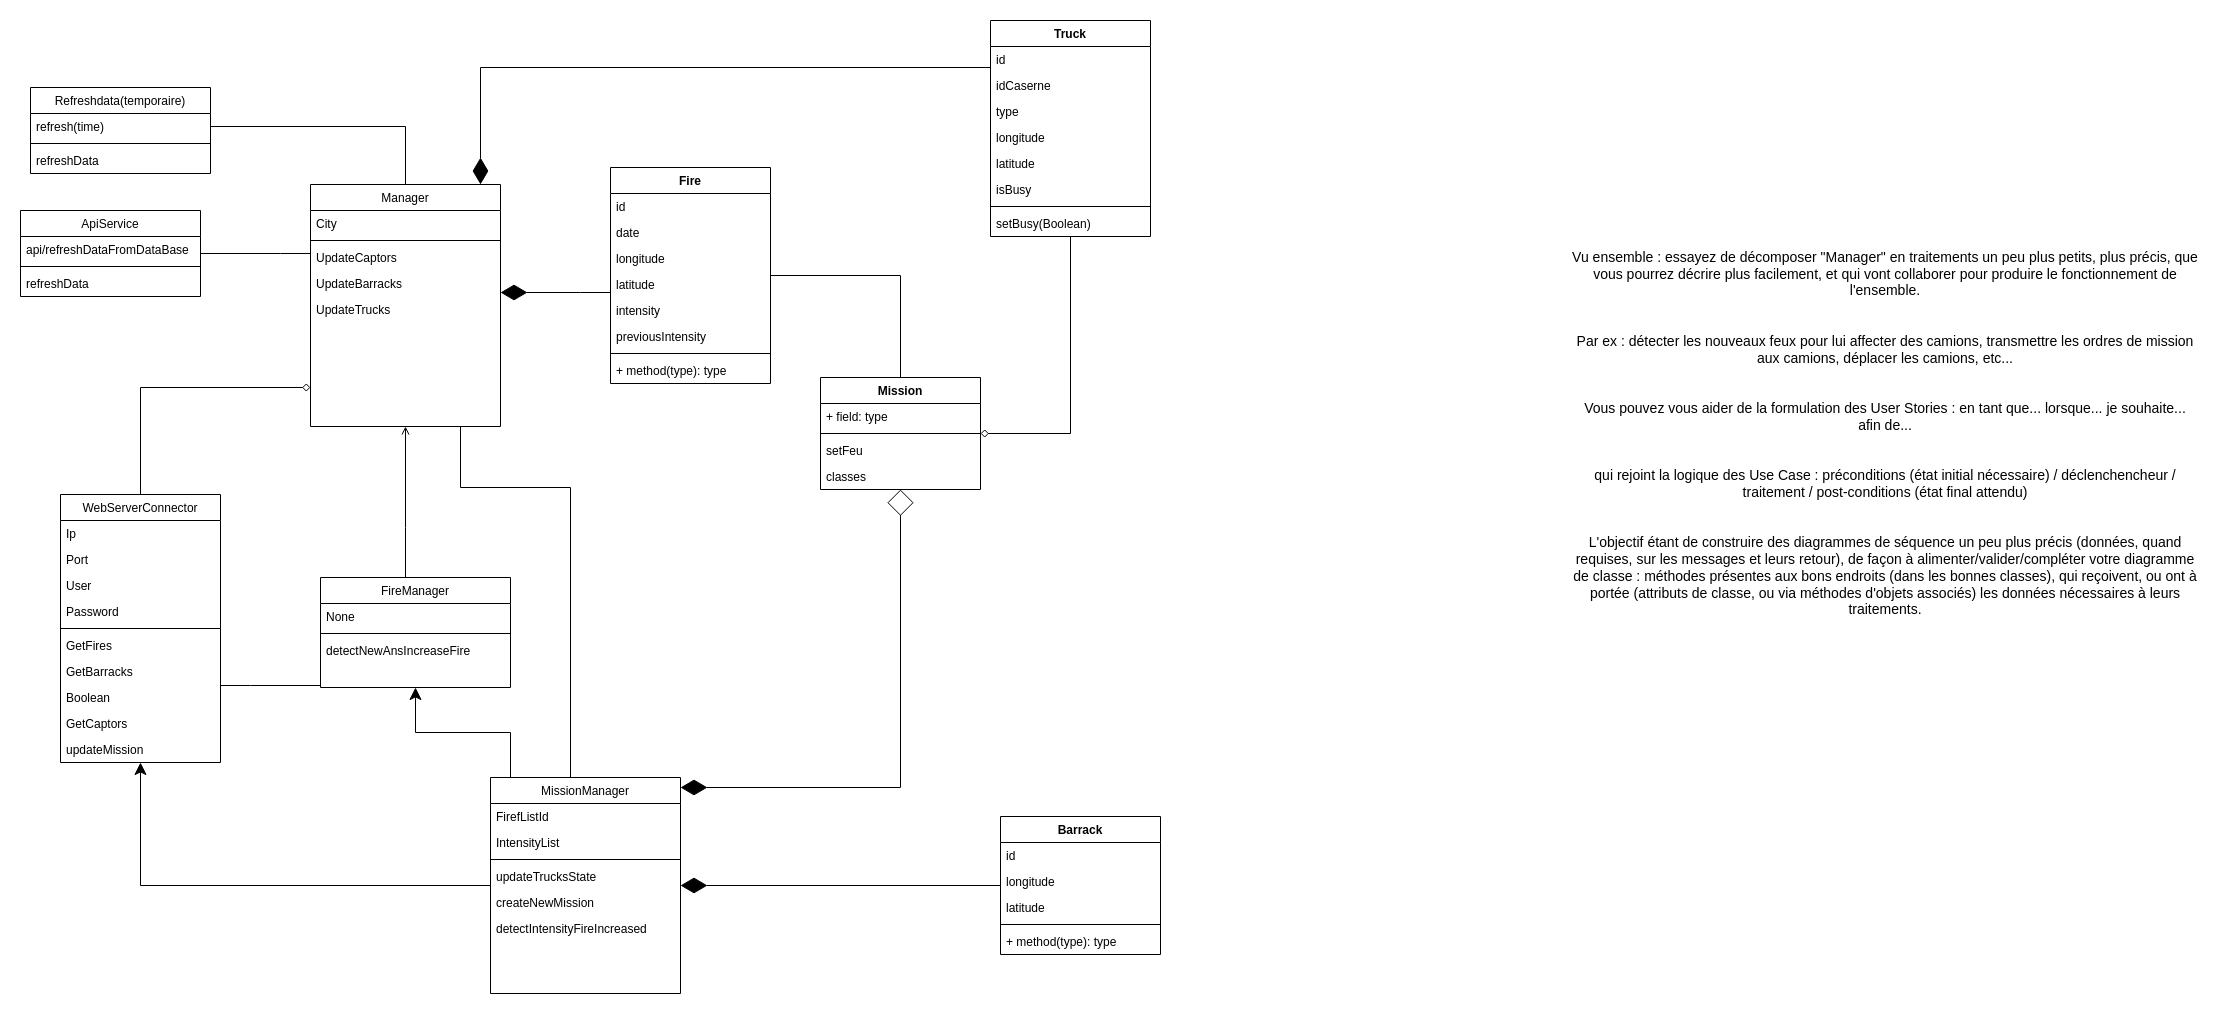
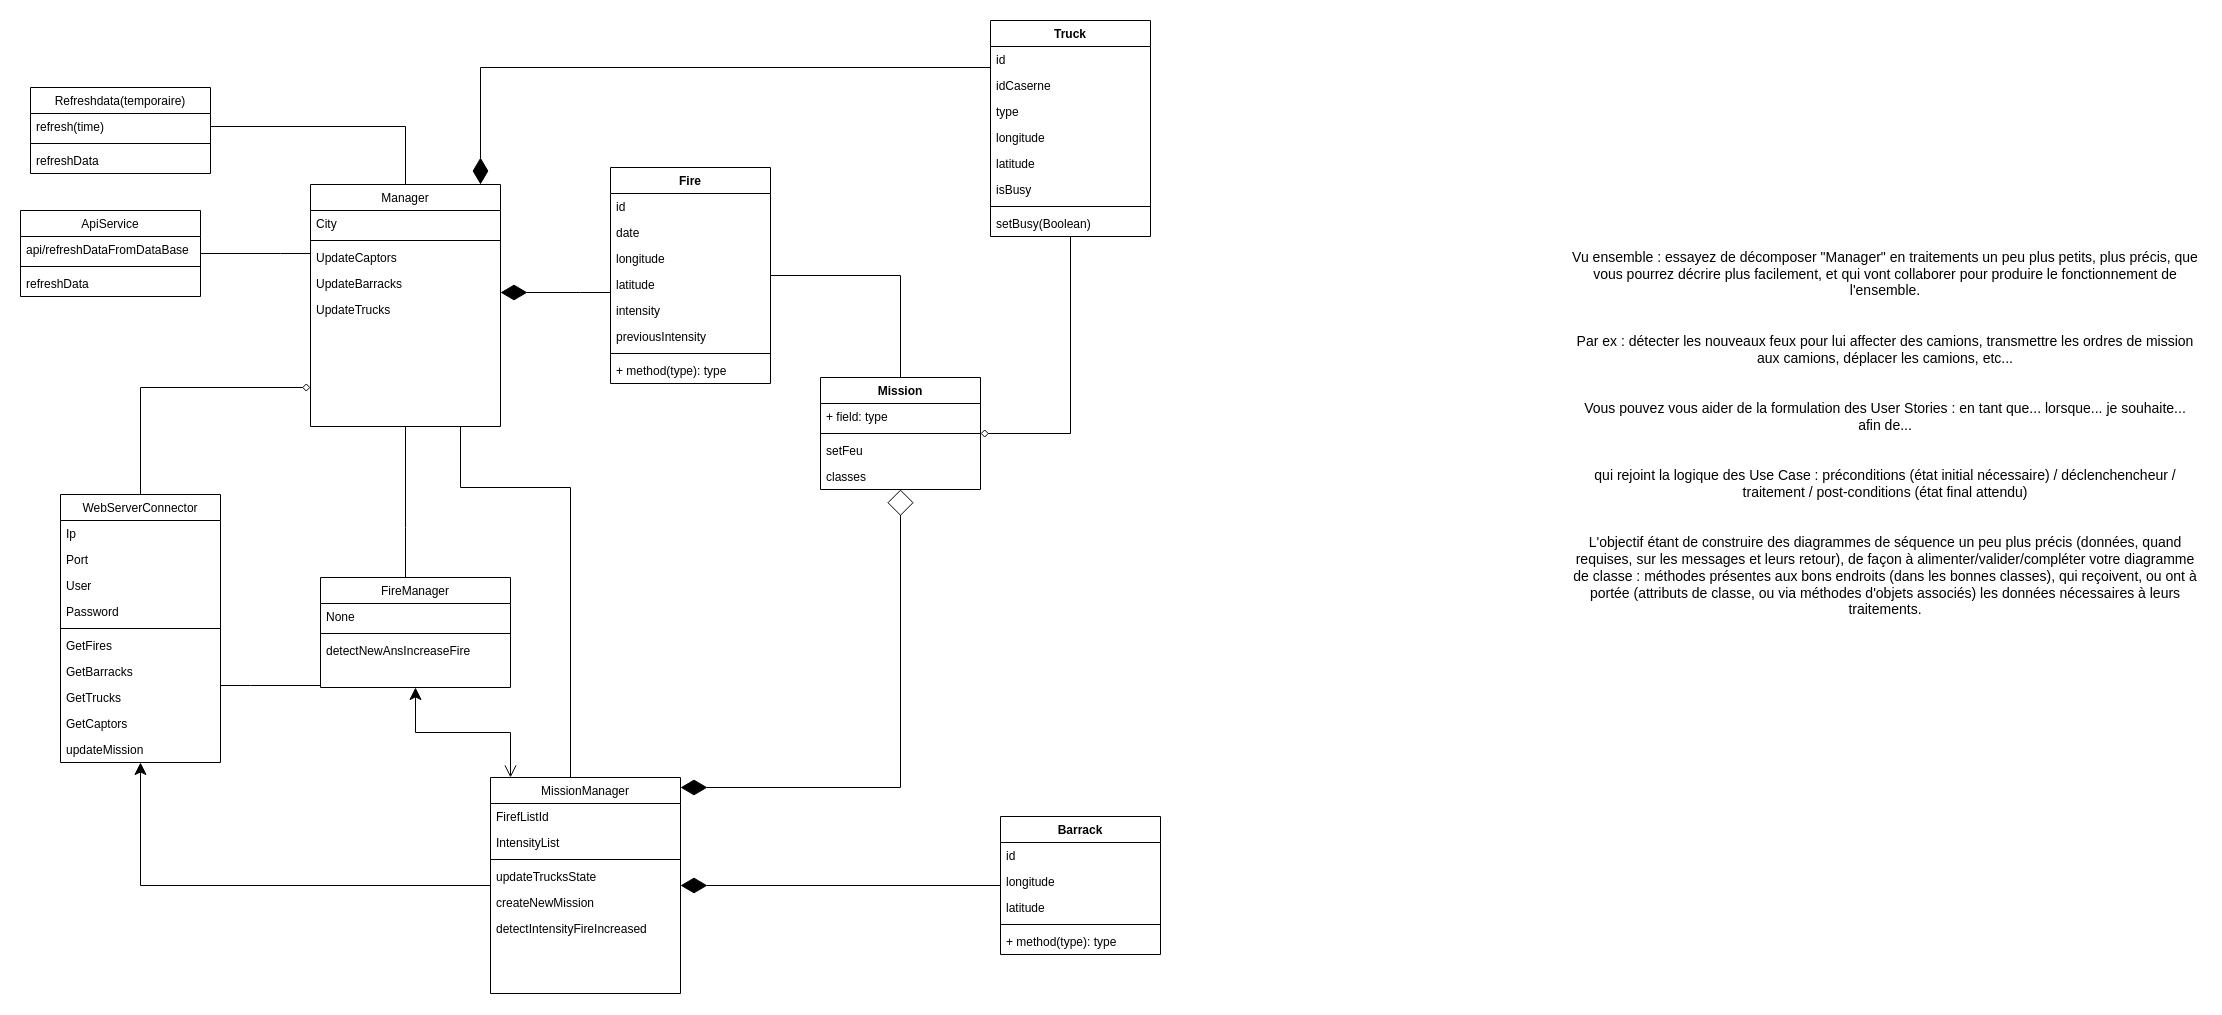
(406, 432) -> (406, 432)
(88, 698) -> (96, 698)
(511, 773) -> (511, 772)
